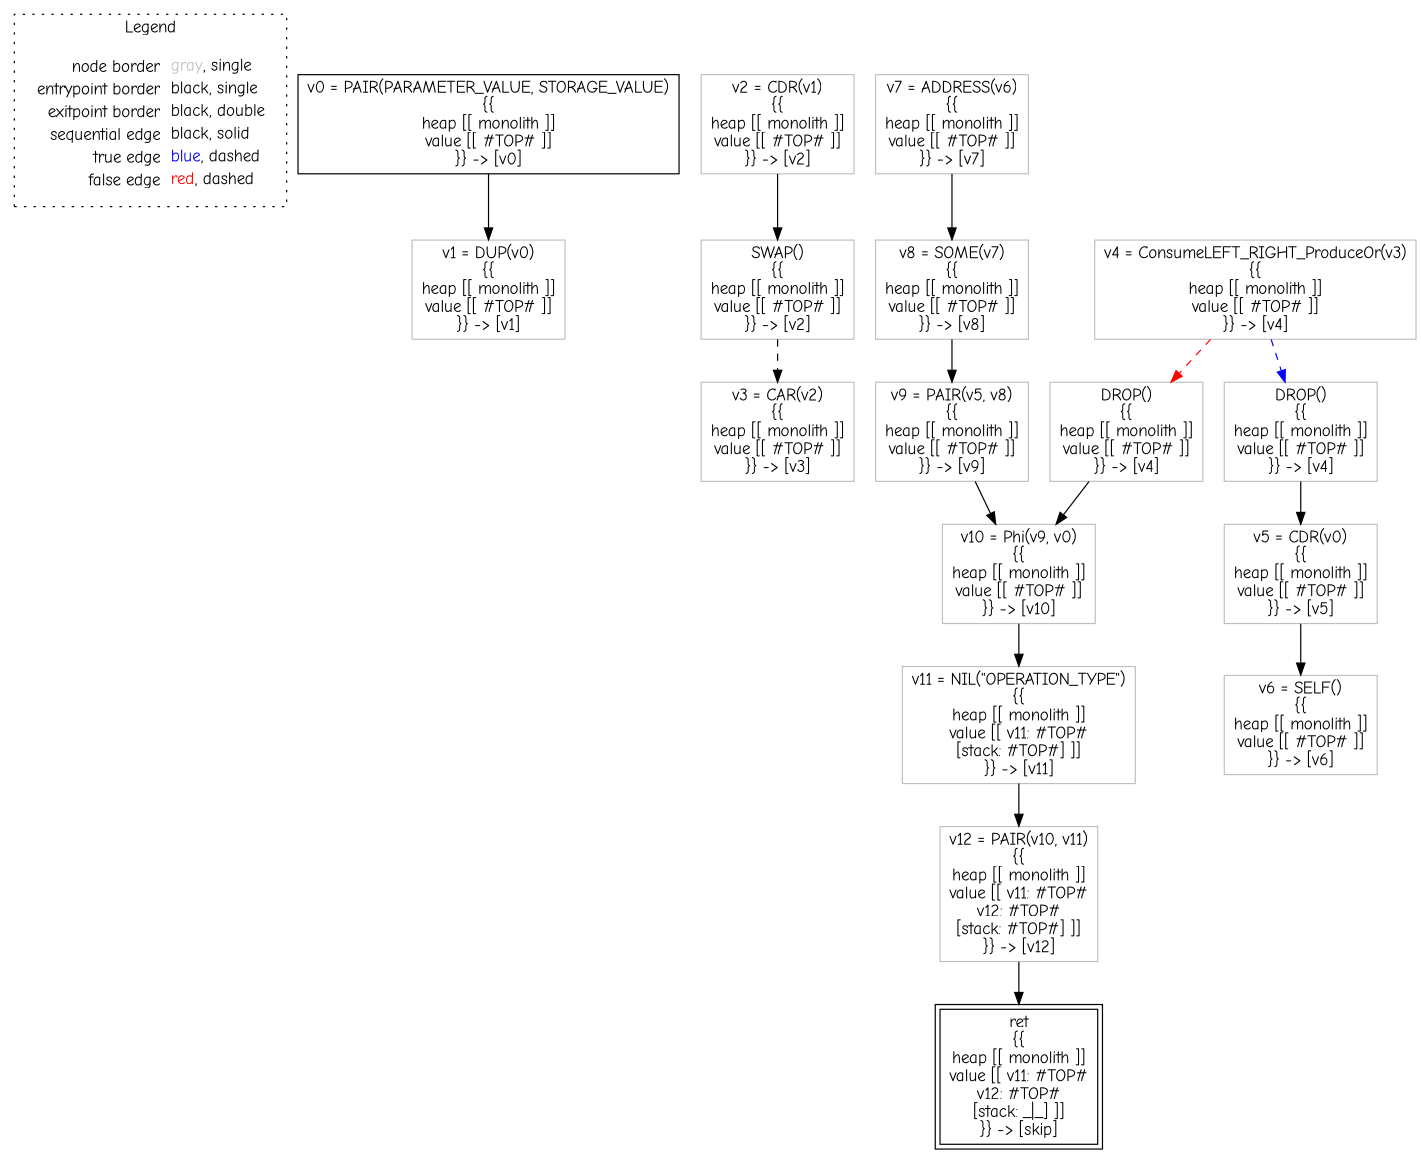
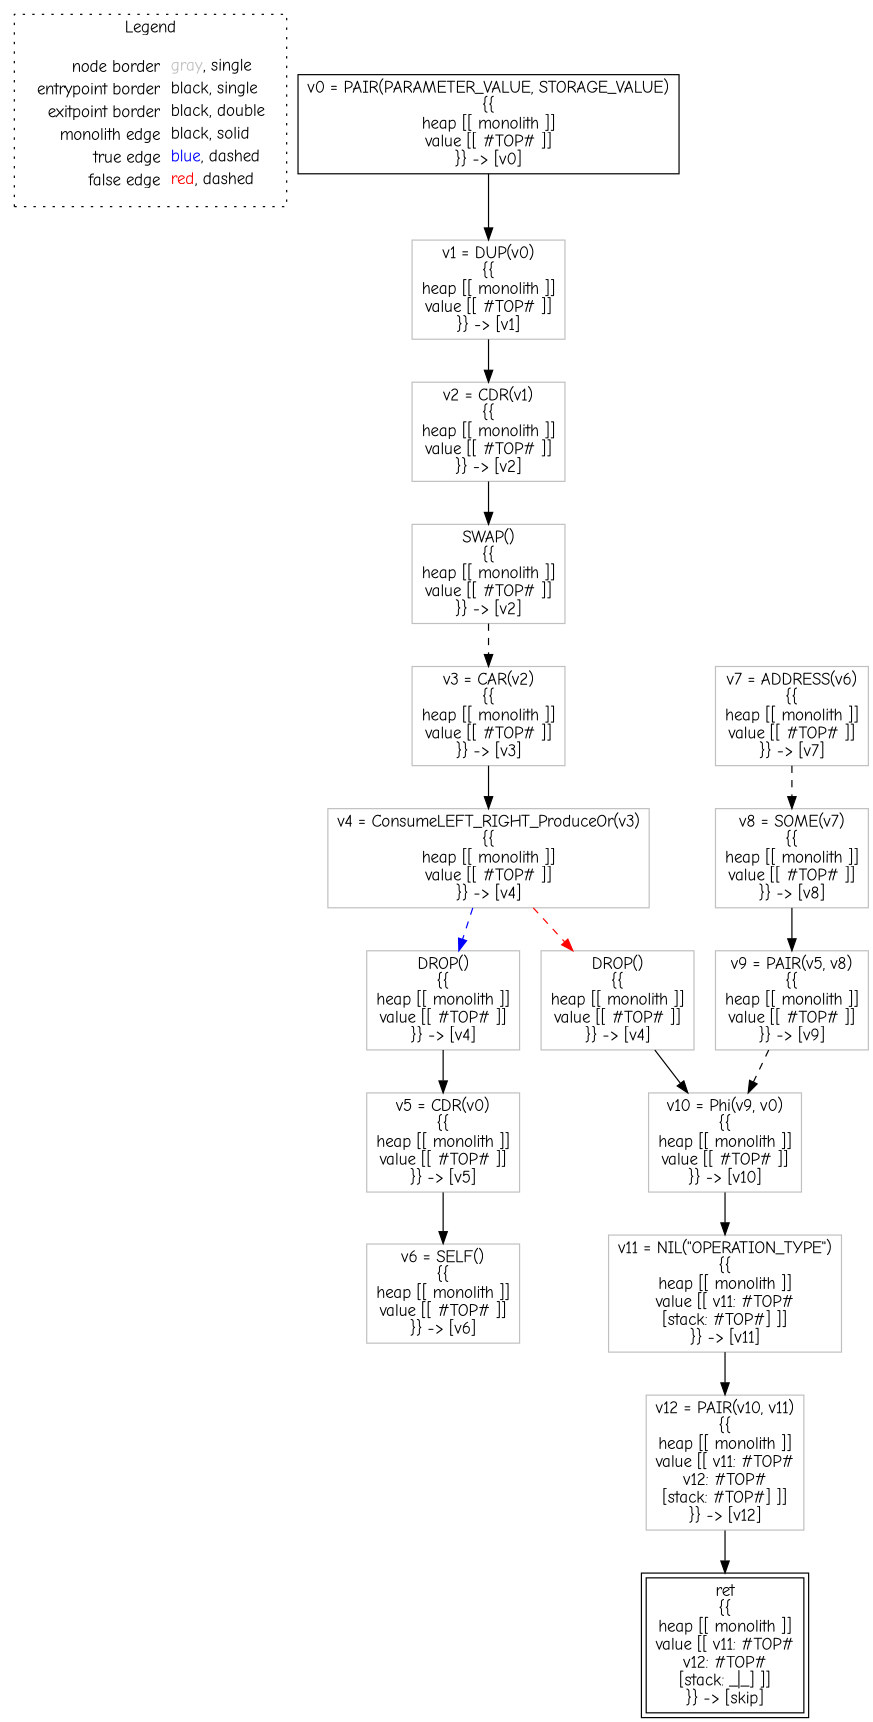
(108, 135) -> (113, 135)
(952, 201) -> (792, 781)
none -> (489, 355)
(983, 497) -> (761, 1066)
none -> (489, 781)
